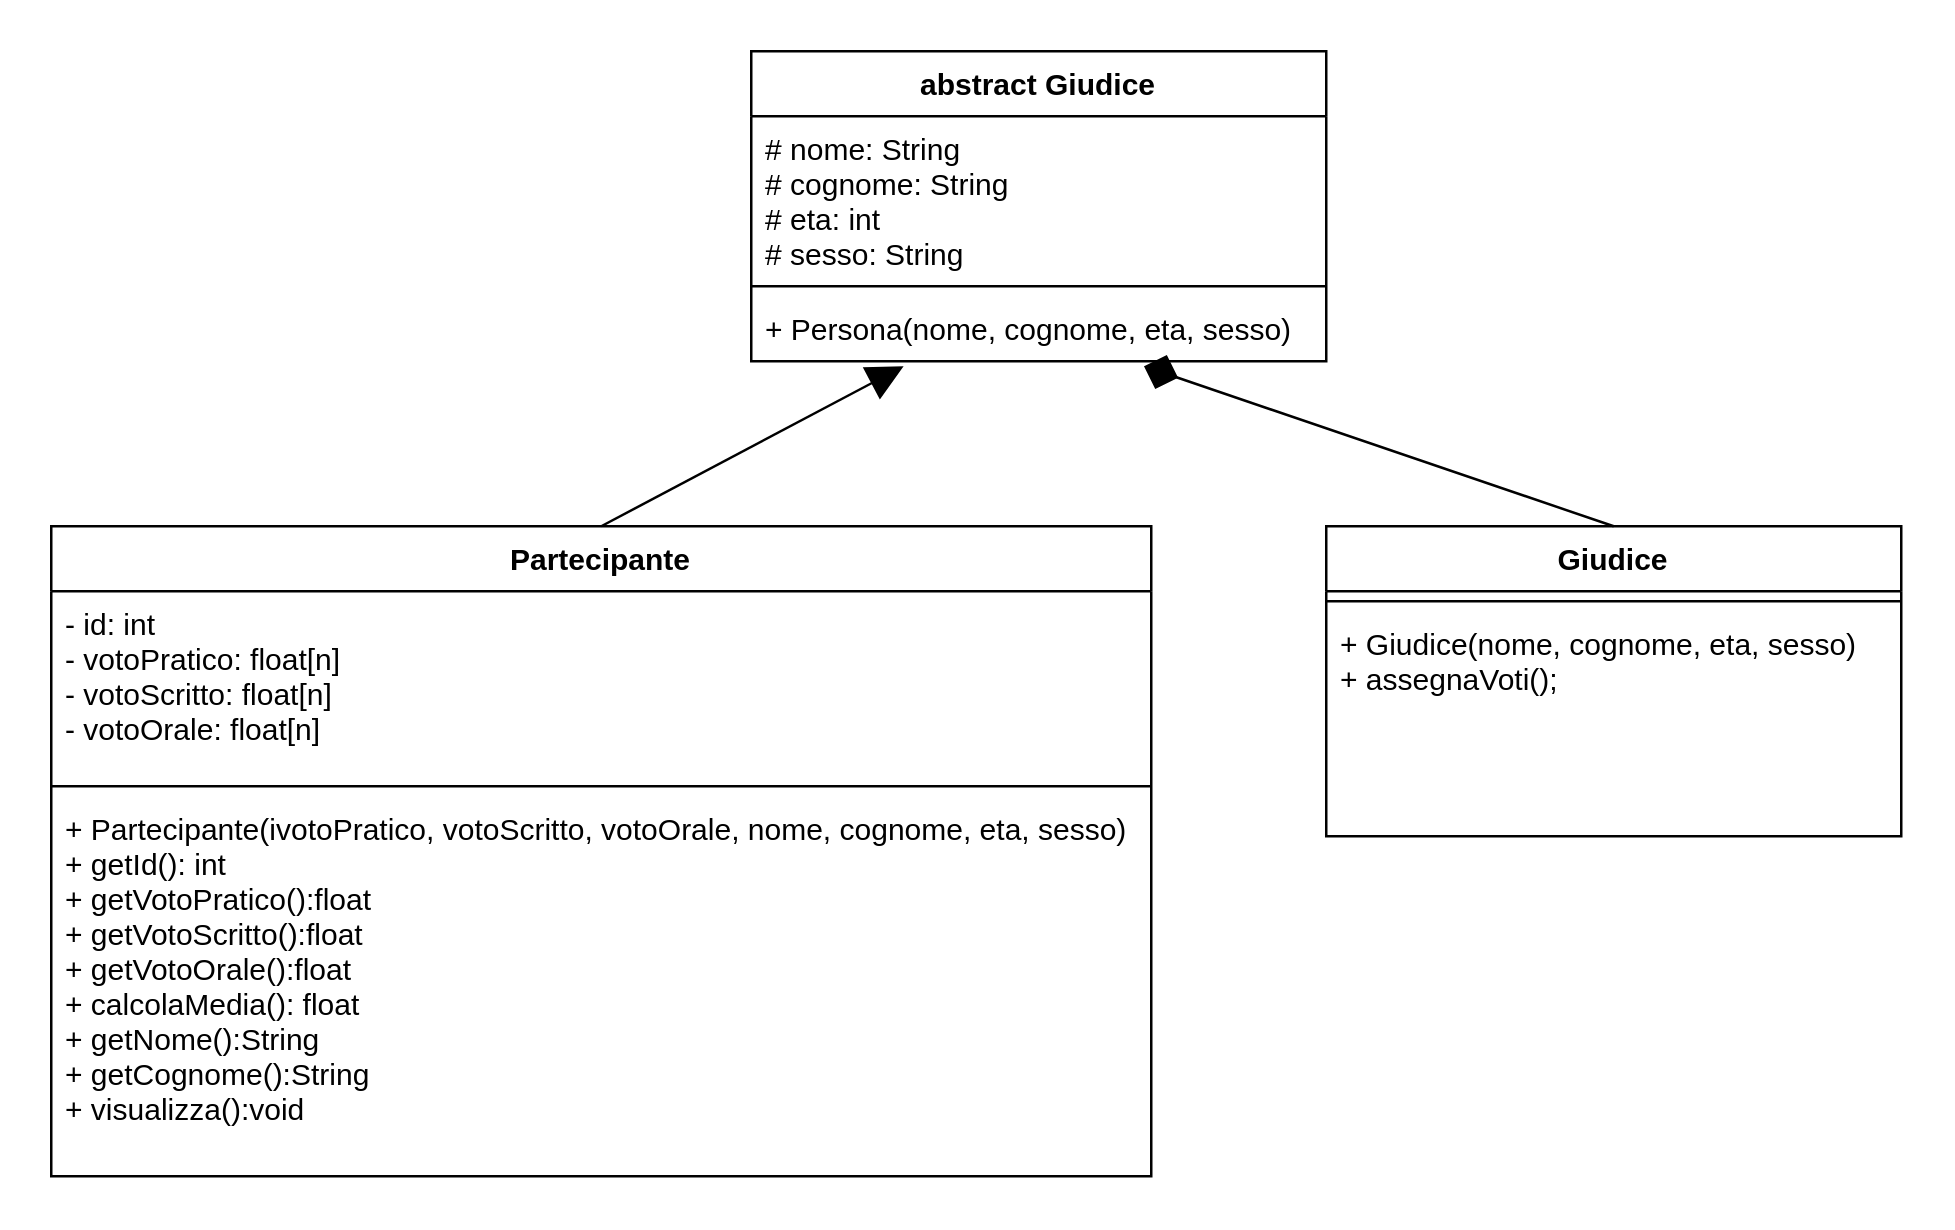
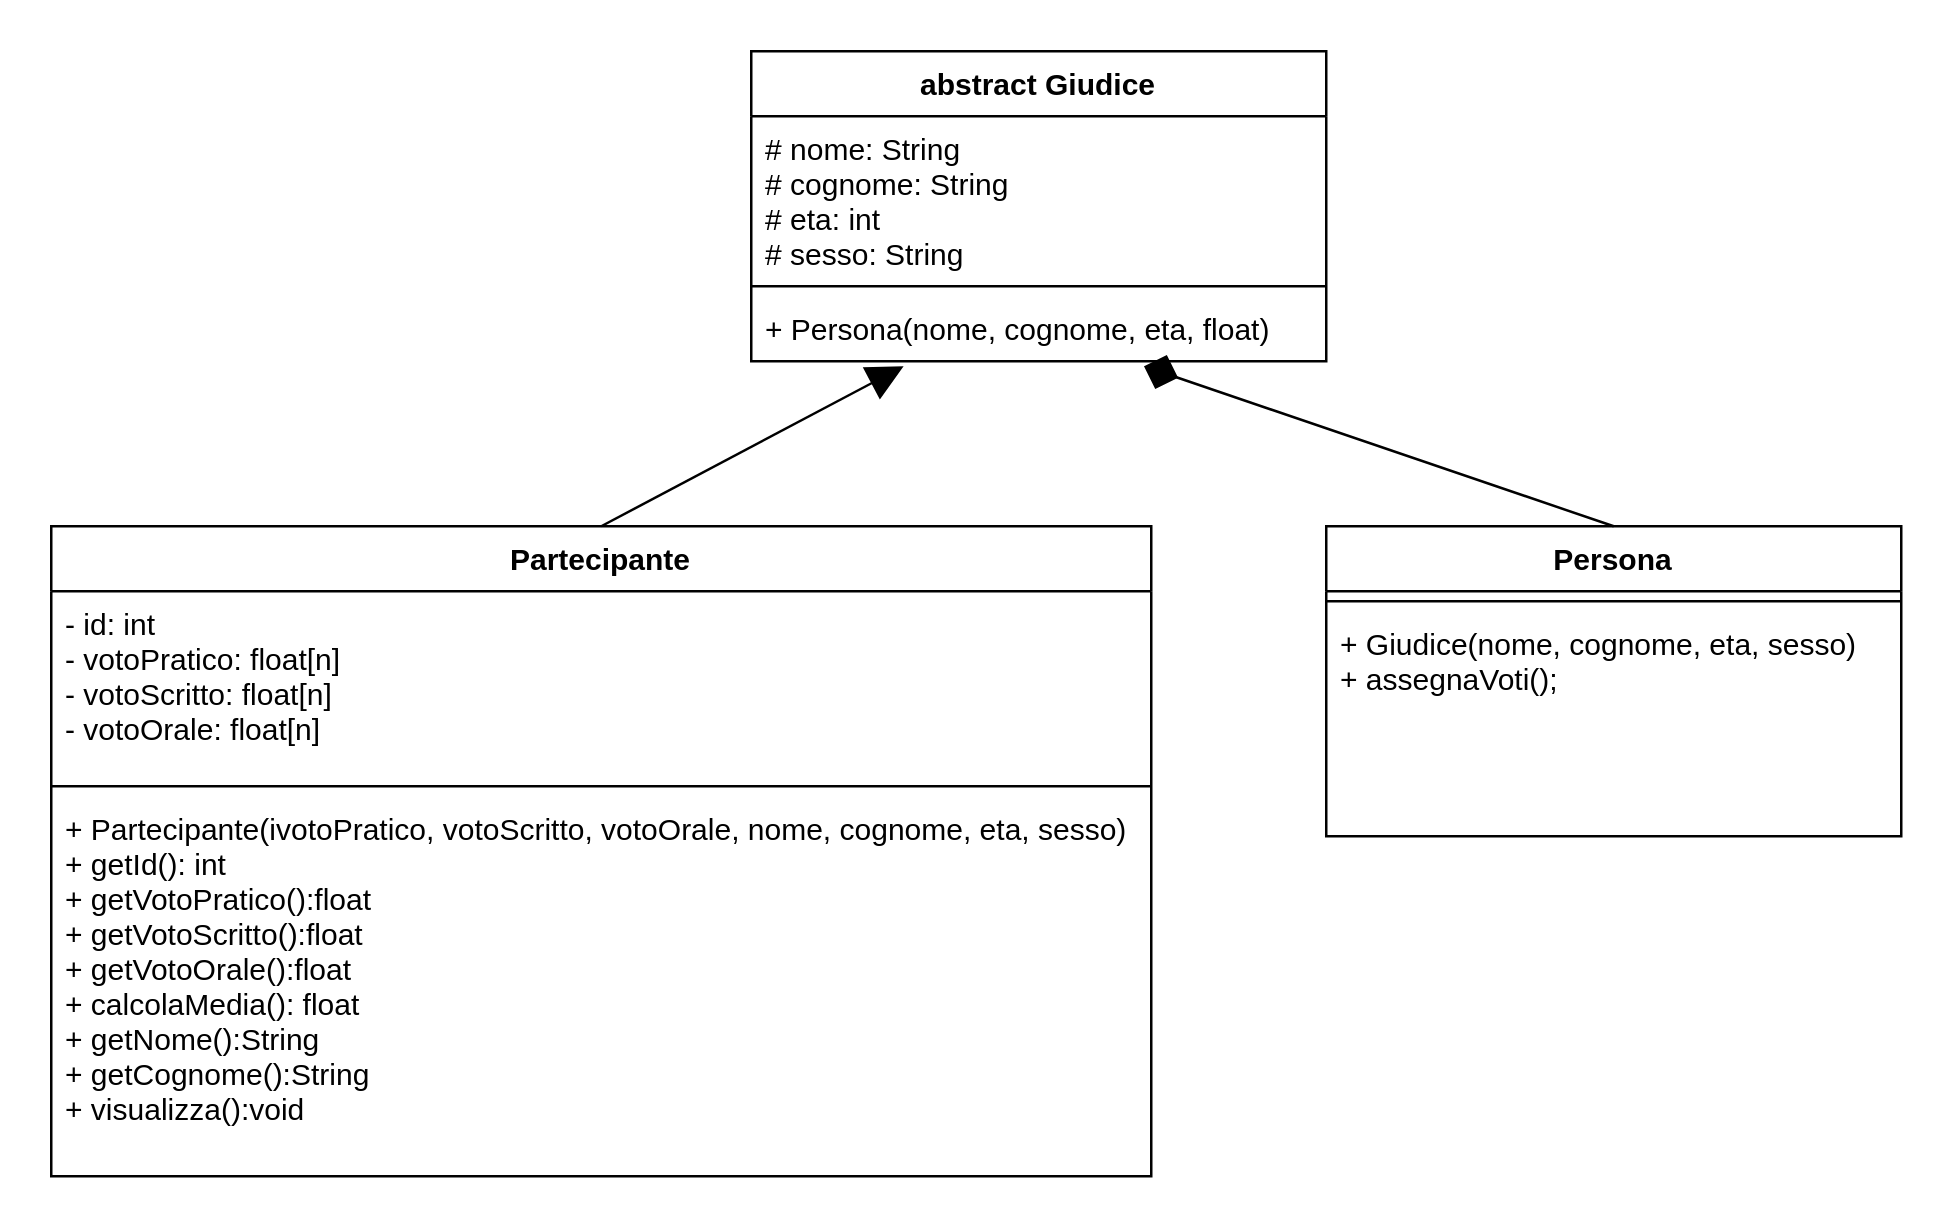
(1040, 330) -> (1036, 330)
(1613, 560) -> (1613, 560)
